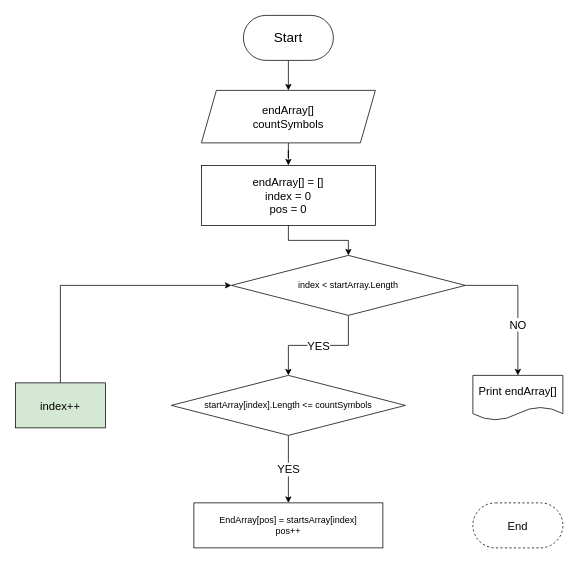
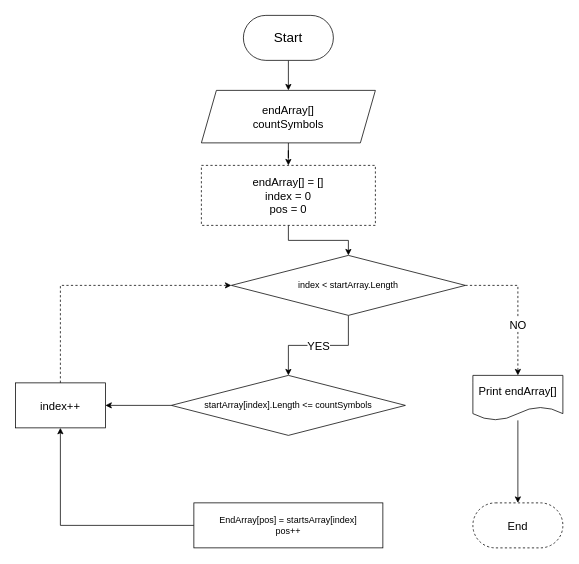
(288, 195) -> (288, 195)
(94, 285) -> (94, 285)
(509, 285) -> (509, 285)
(60, 405) -> (60, 405)
none -> (141, 405)
(288, 467) -> none
none -> (518, 496)
none -> (81, 525)
